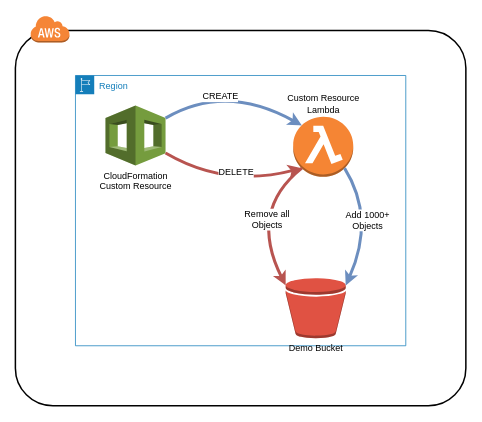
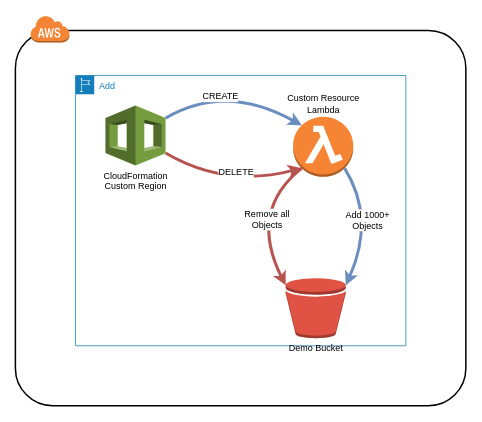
(113, 86) -> (107, 86)
(136, 181) -> (136, 181)
